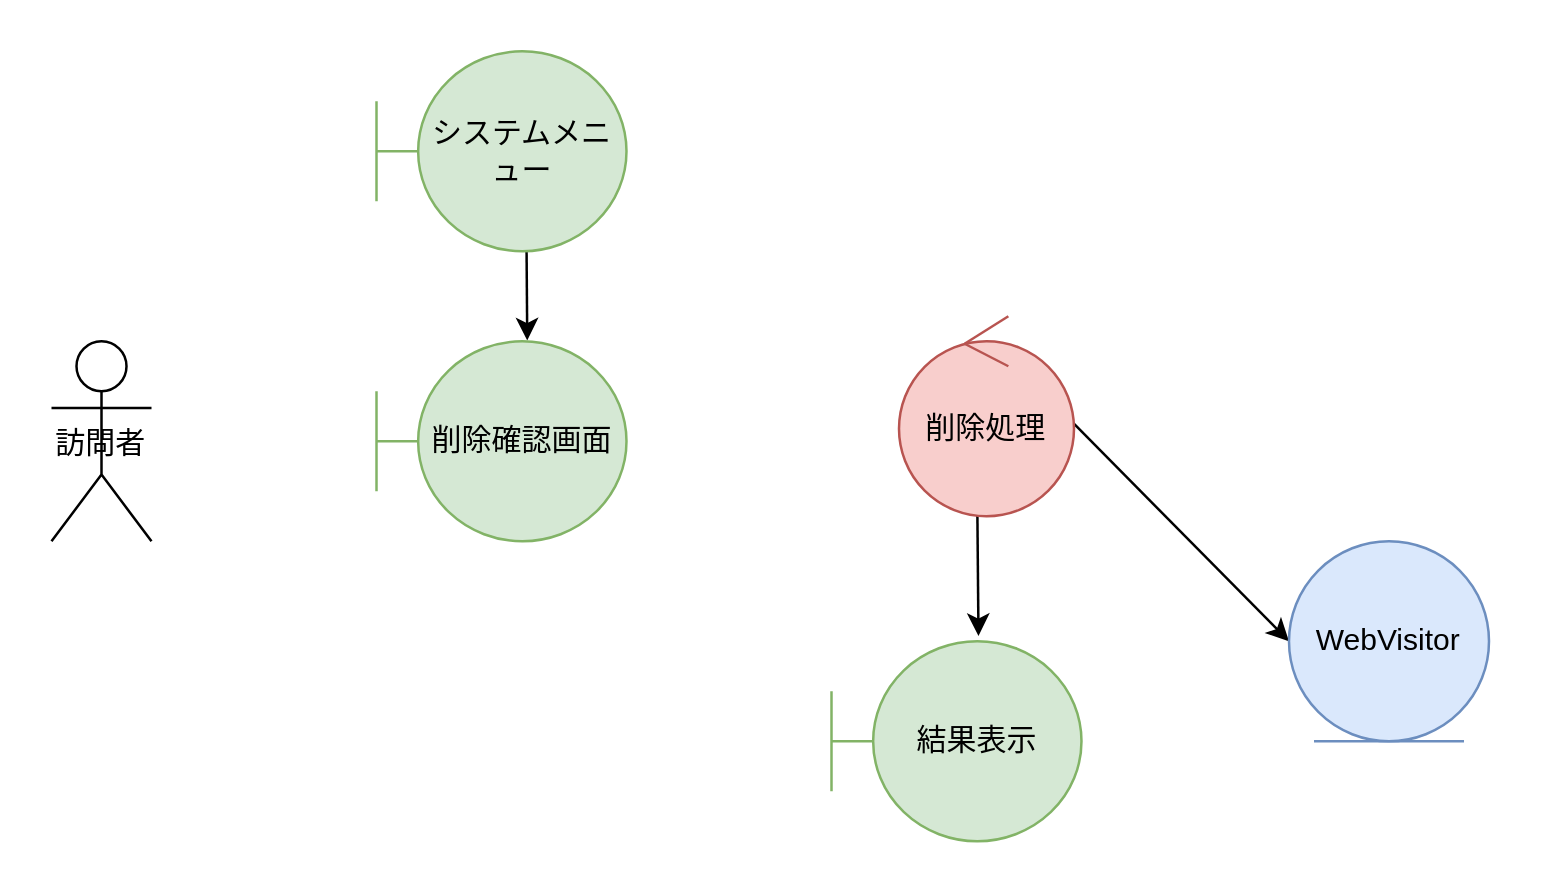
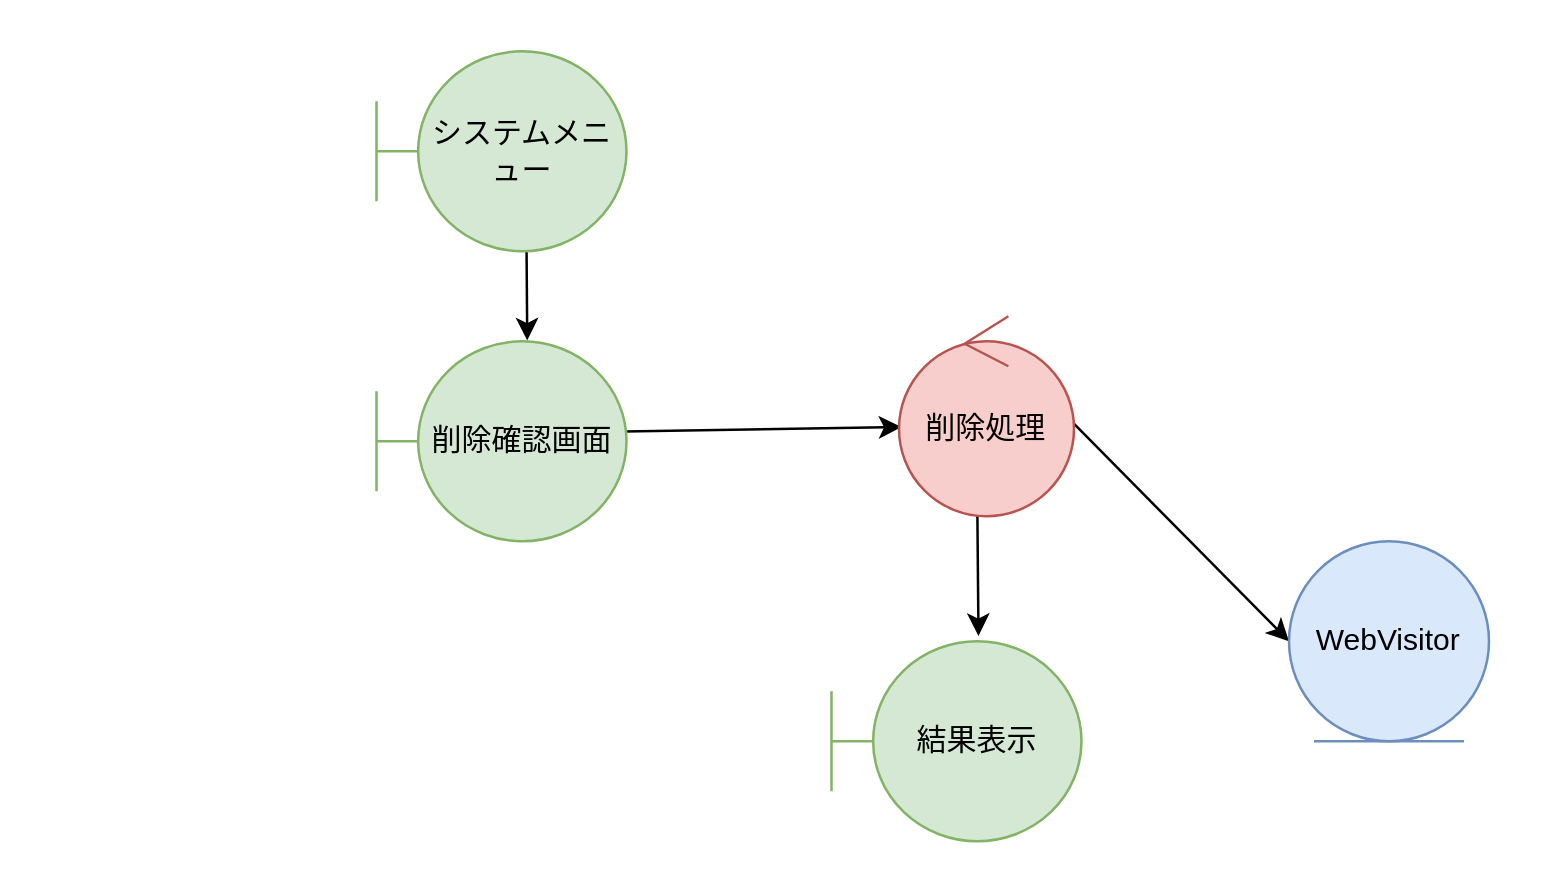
none -> (755, 429)
(101, 441) -> none
